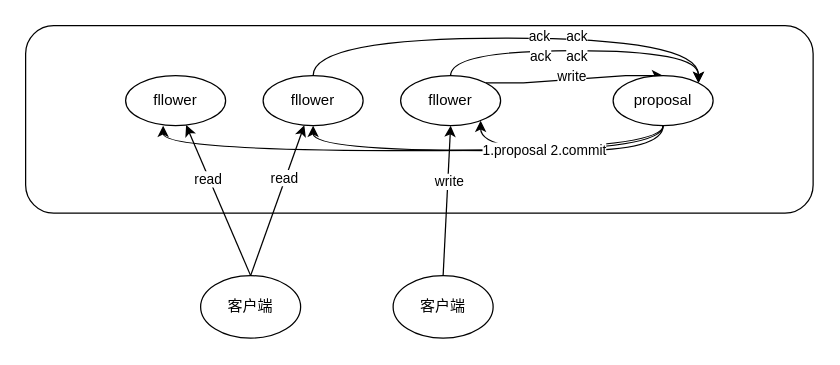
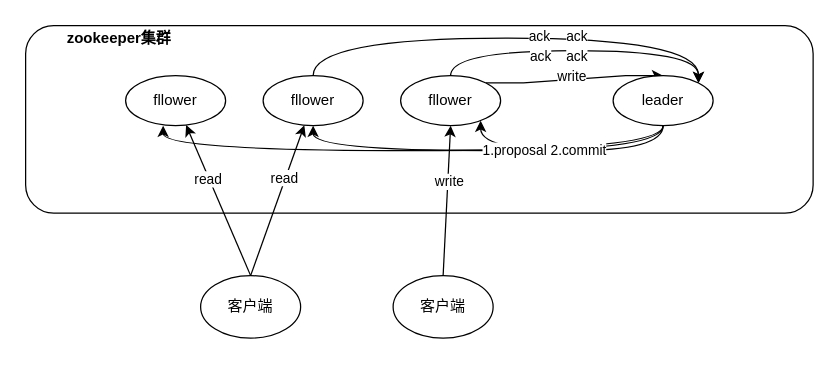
none -> (119, 38)
(663, 101) -> (663, 101)
